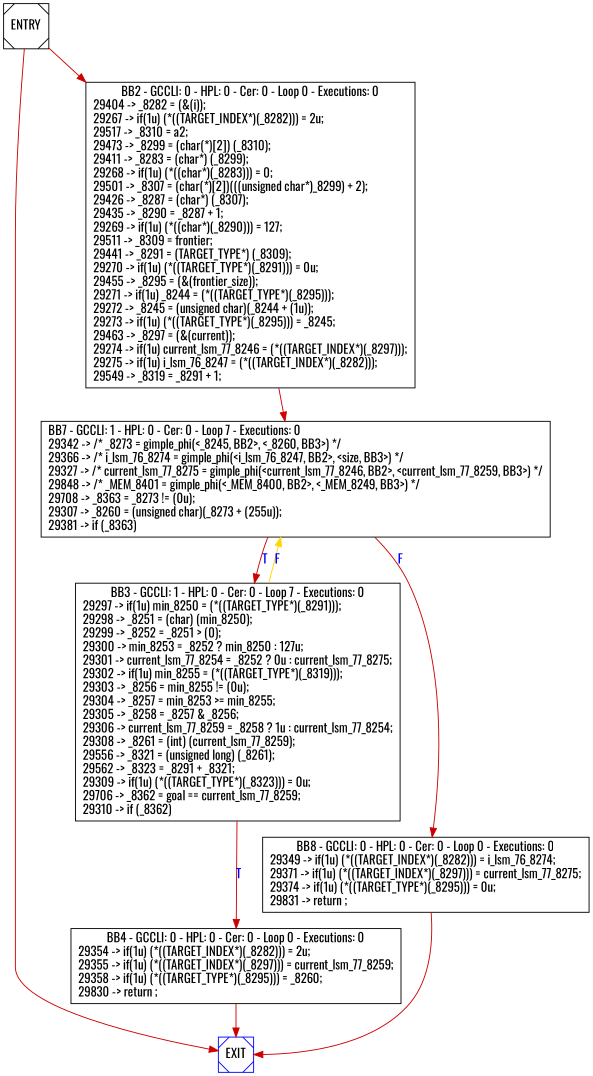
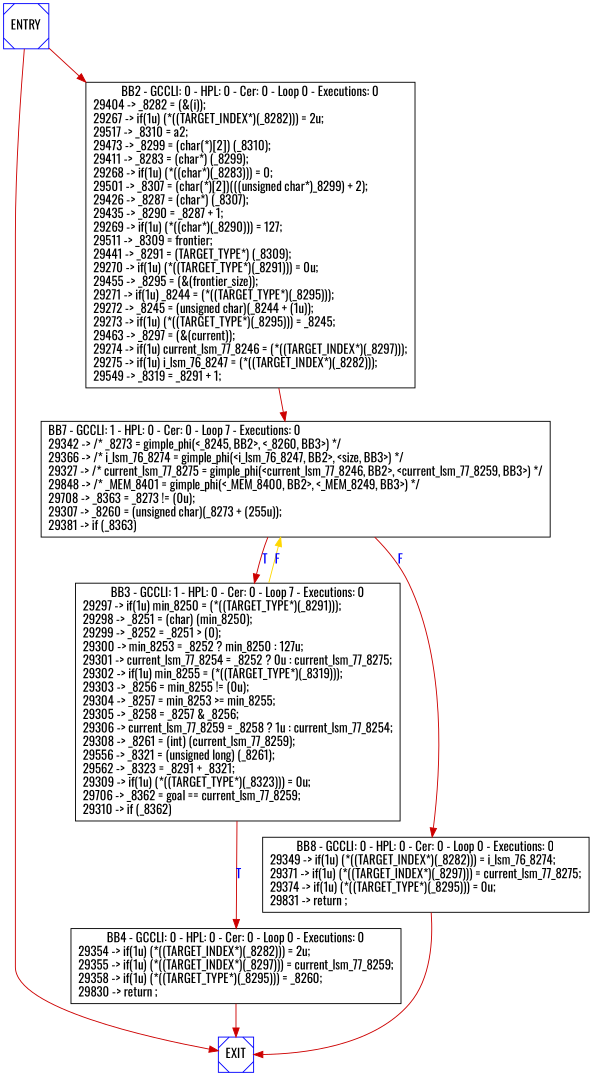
(26, 26) -> (26, 26)
